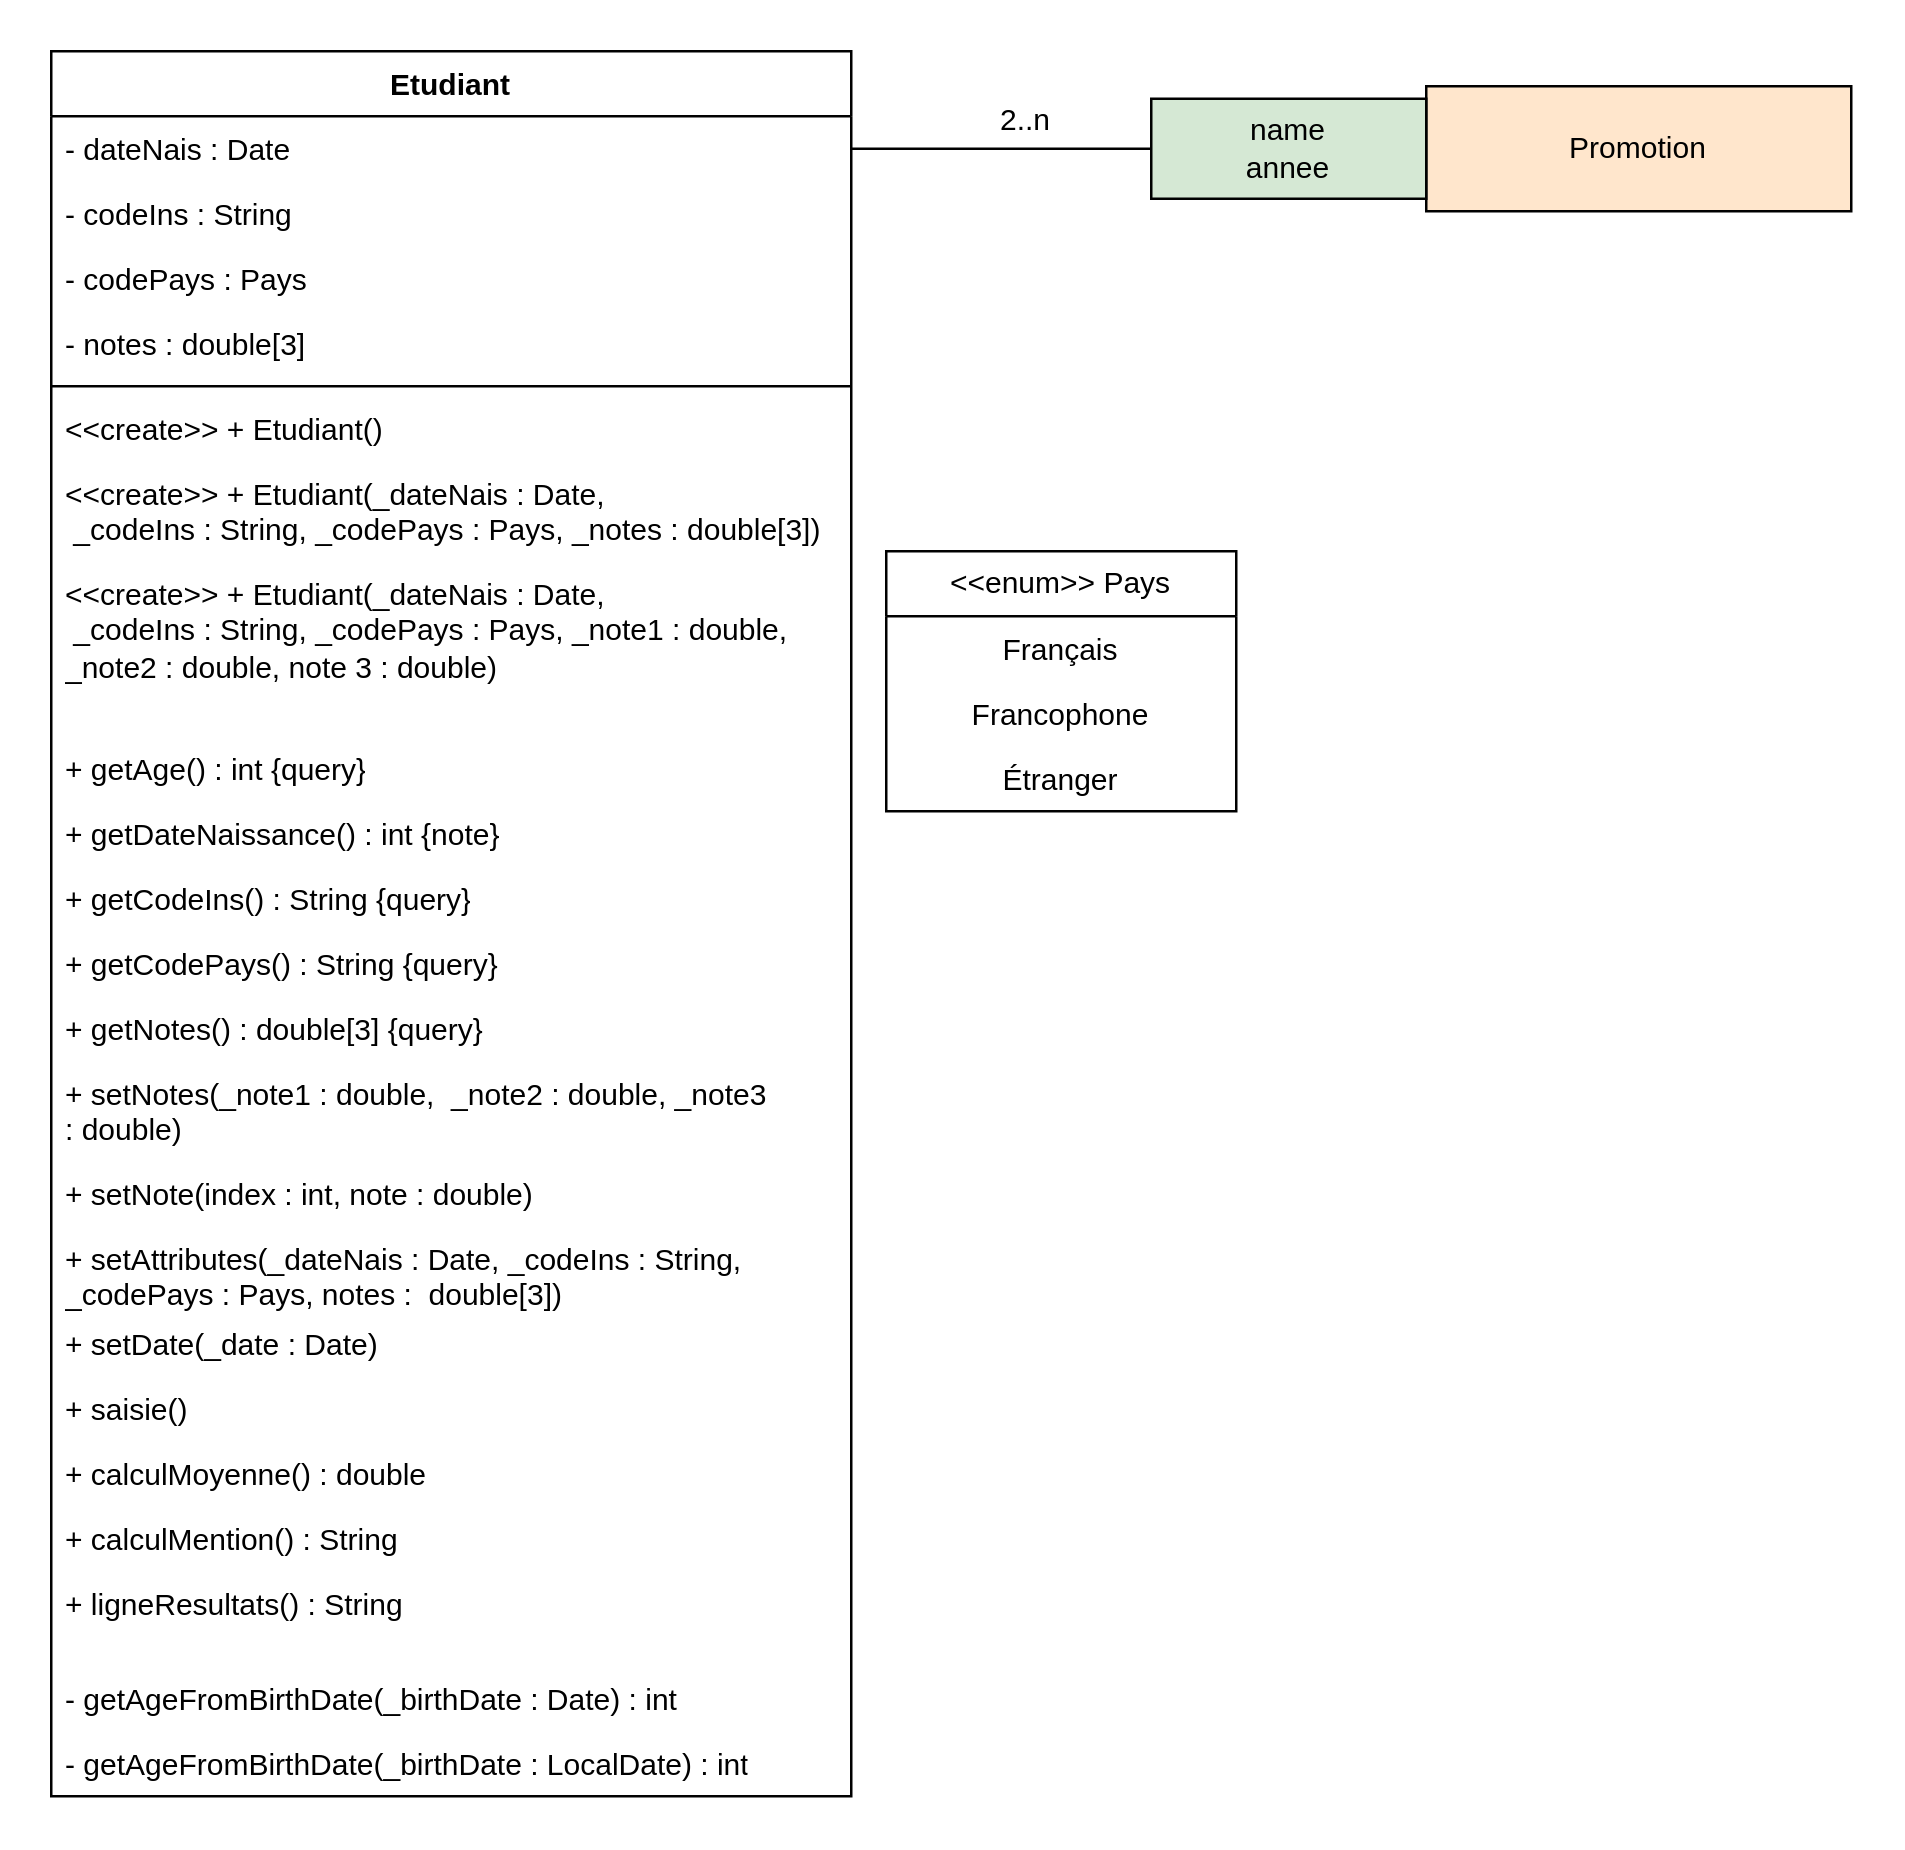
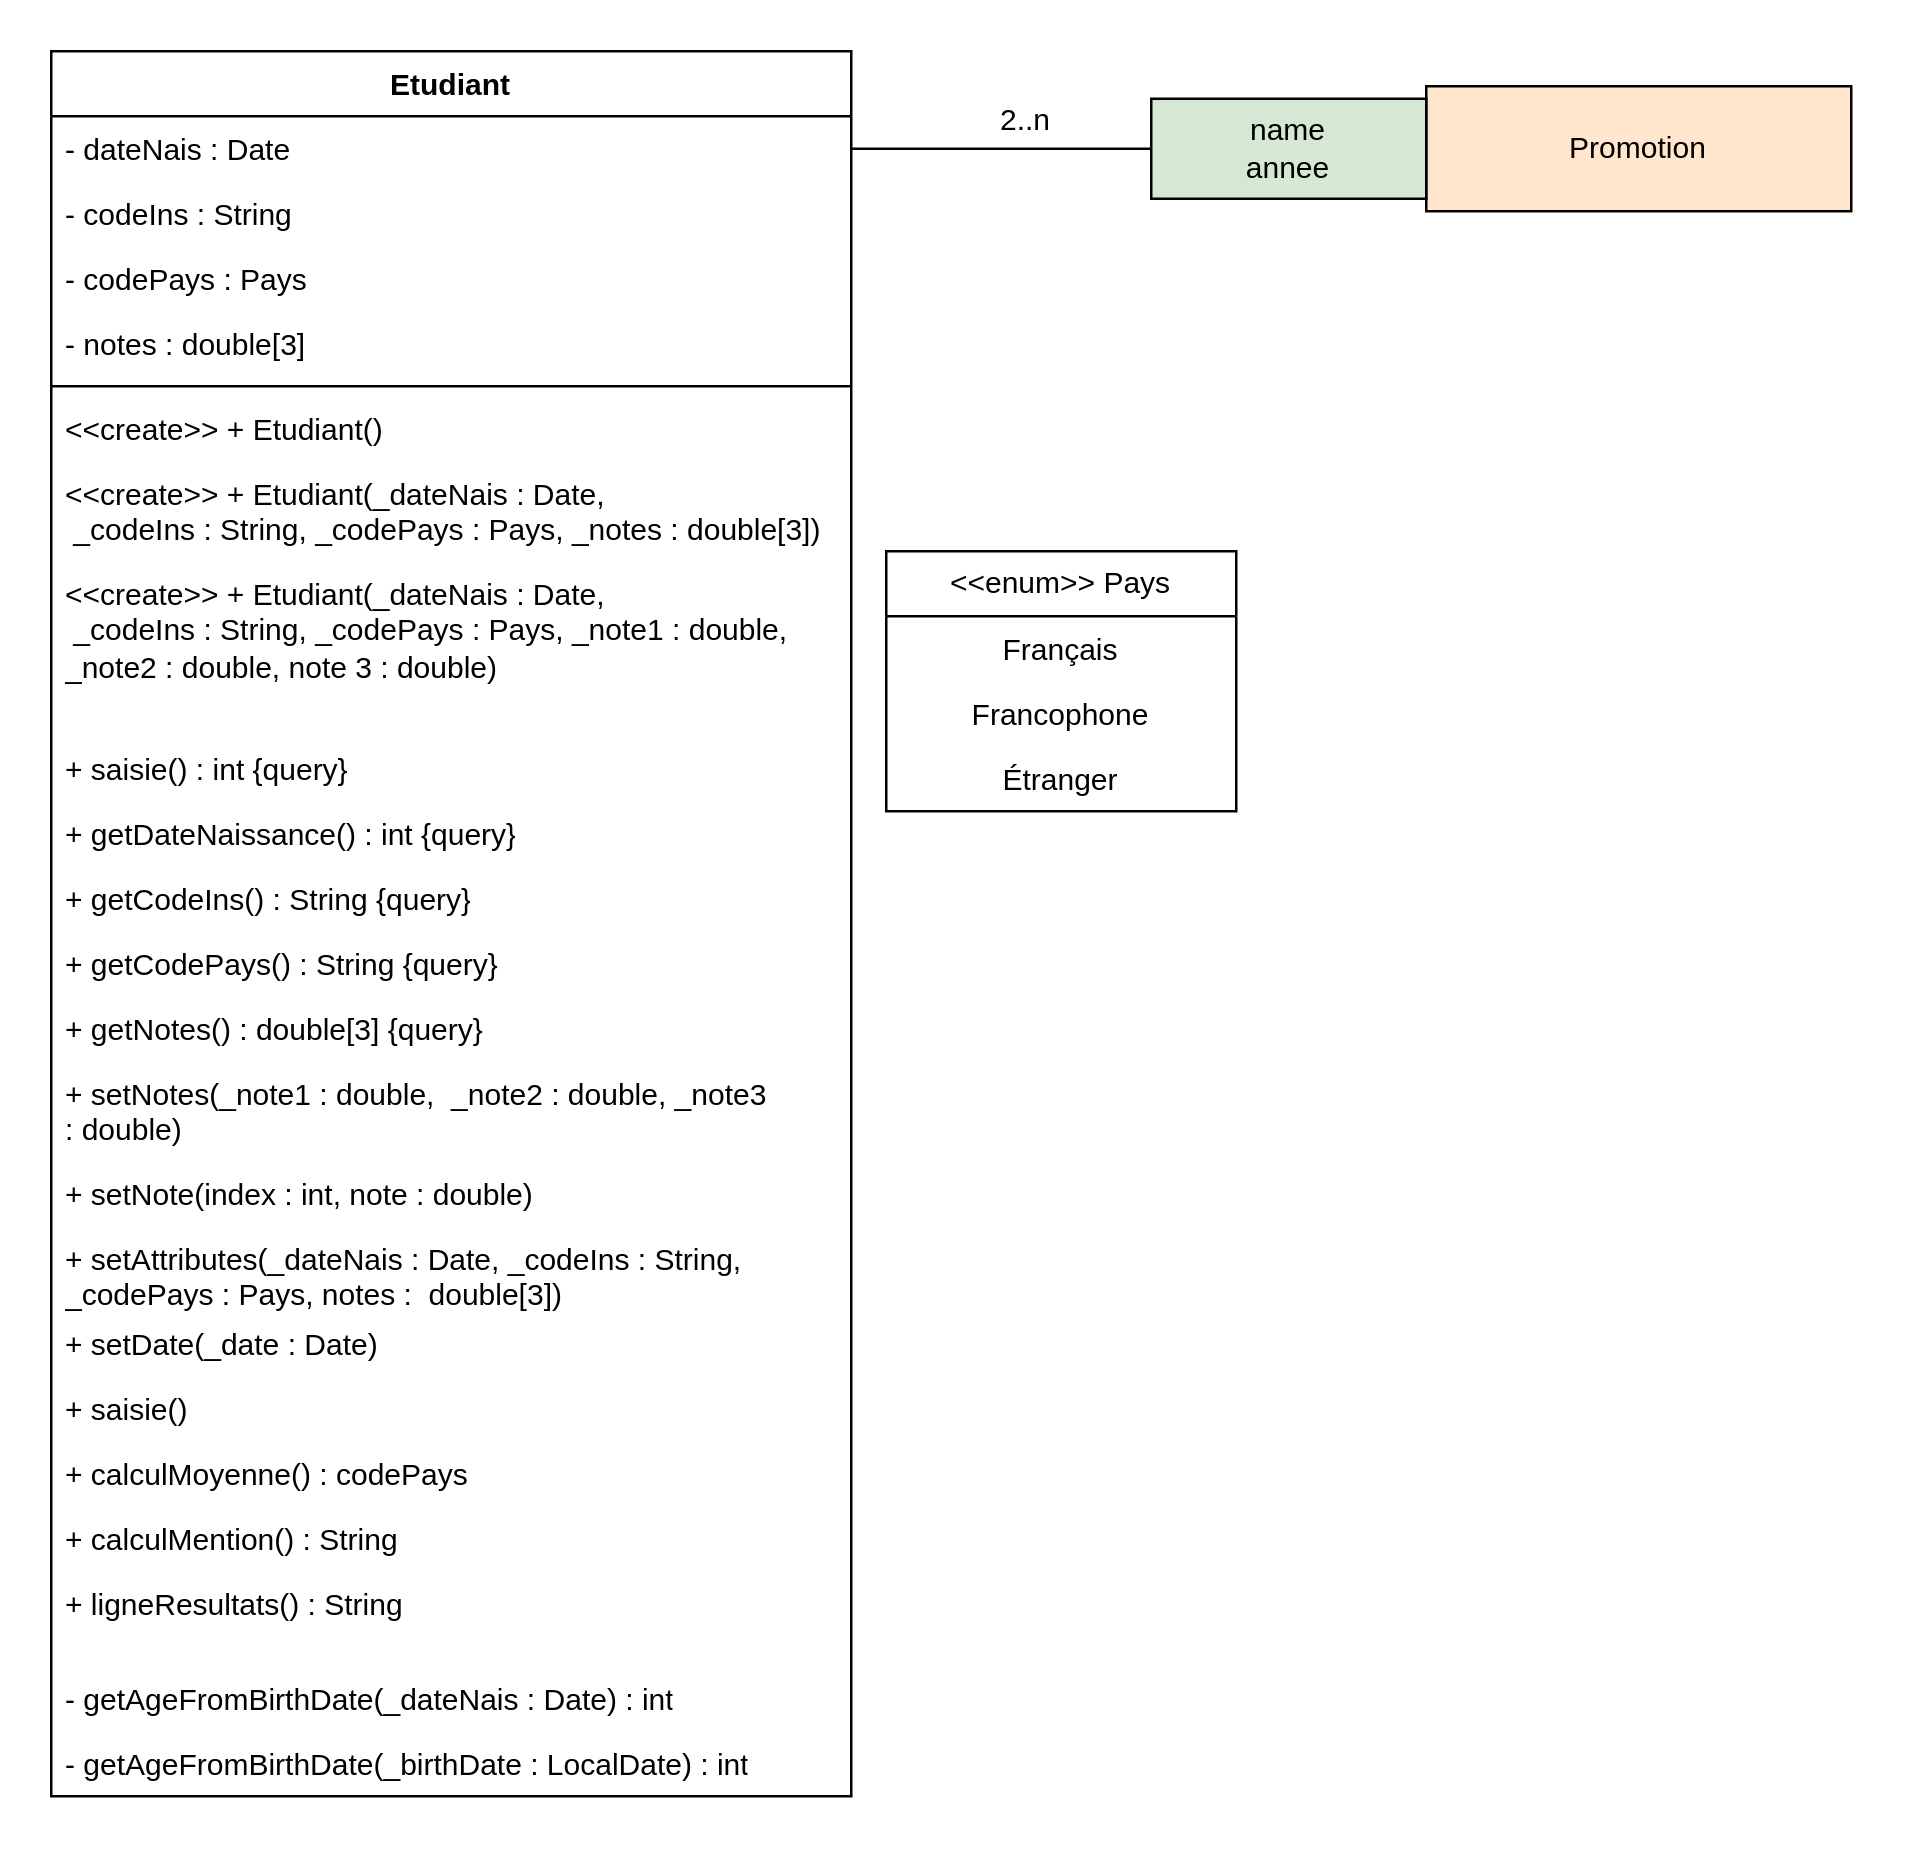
(244, 772) -> (237, 772)
(316, 837) -> (325, 837)
(257, 1477) -> (278, 1477)
(414, 1702) -> (405, 1702)
